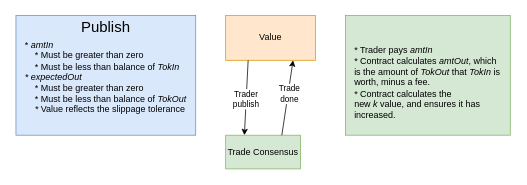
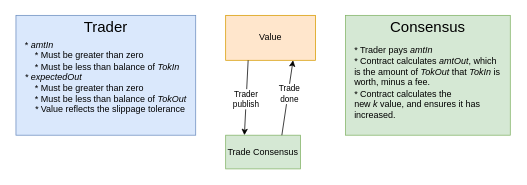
(105, 27) -> (105, 27)
none -> (428, 27)
